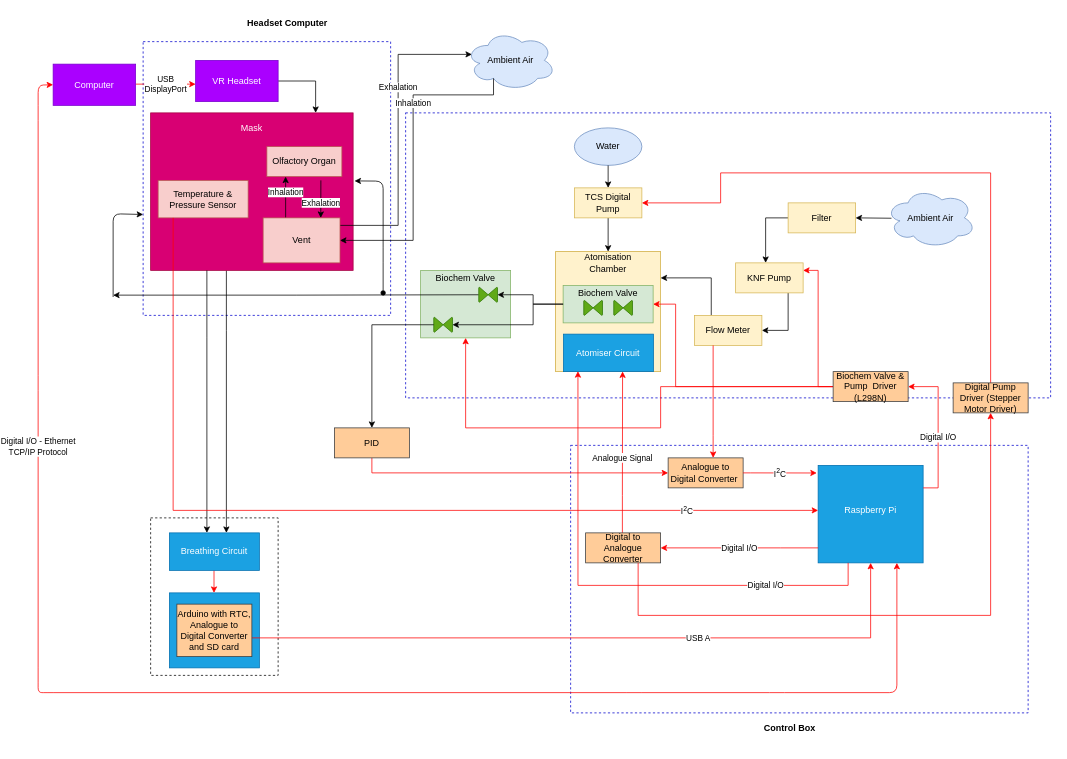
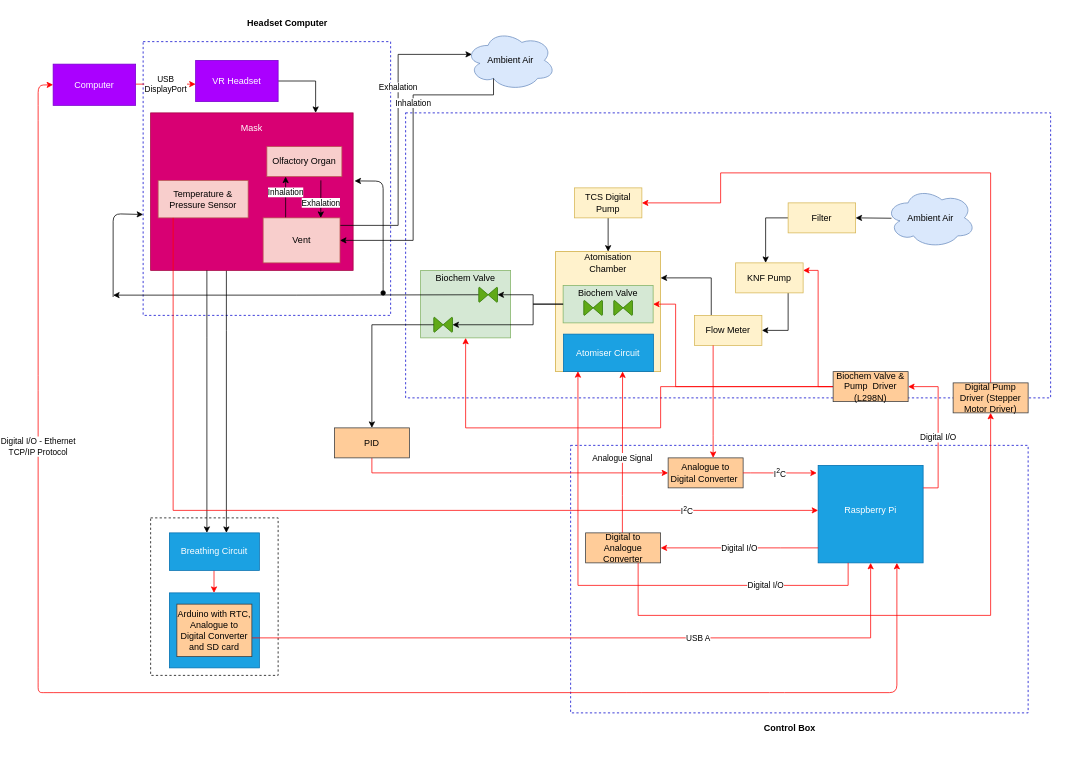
(608, 147) -> none
(608, 181) -> none
